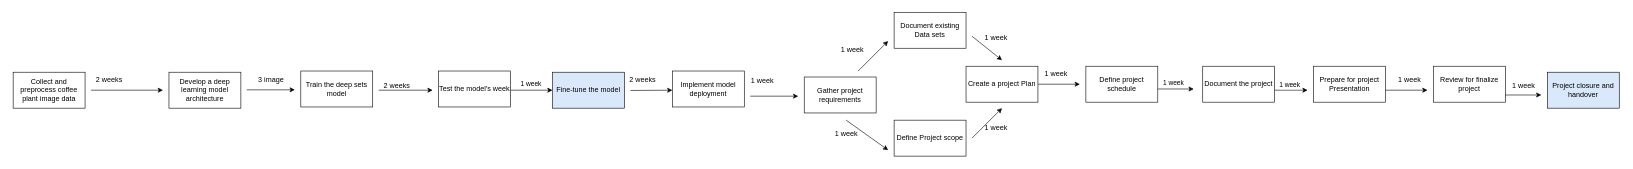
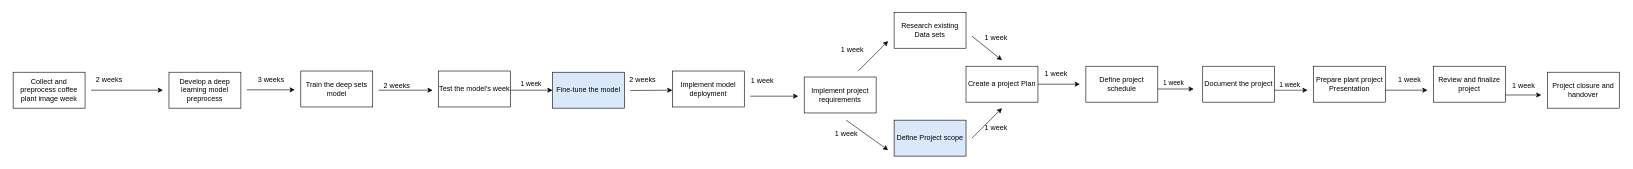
(930, 30) -> (930, 30)
(271, 80) -> (271, 80)
(1350, 84) -> (1350, 84)
(1470, 84) -> (1470, 84)
(48, 90) -> (48, 90)
(204, 90) -> (204, 90)
(1584, 90) -> (1584, 90)
(840, 95) -> (840, 95)
(930, 138) -> (930, 138)
